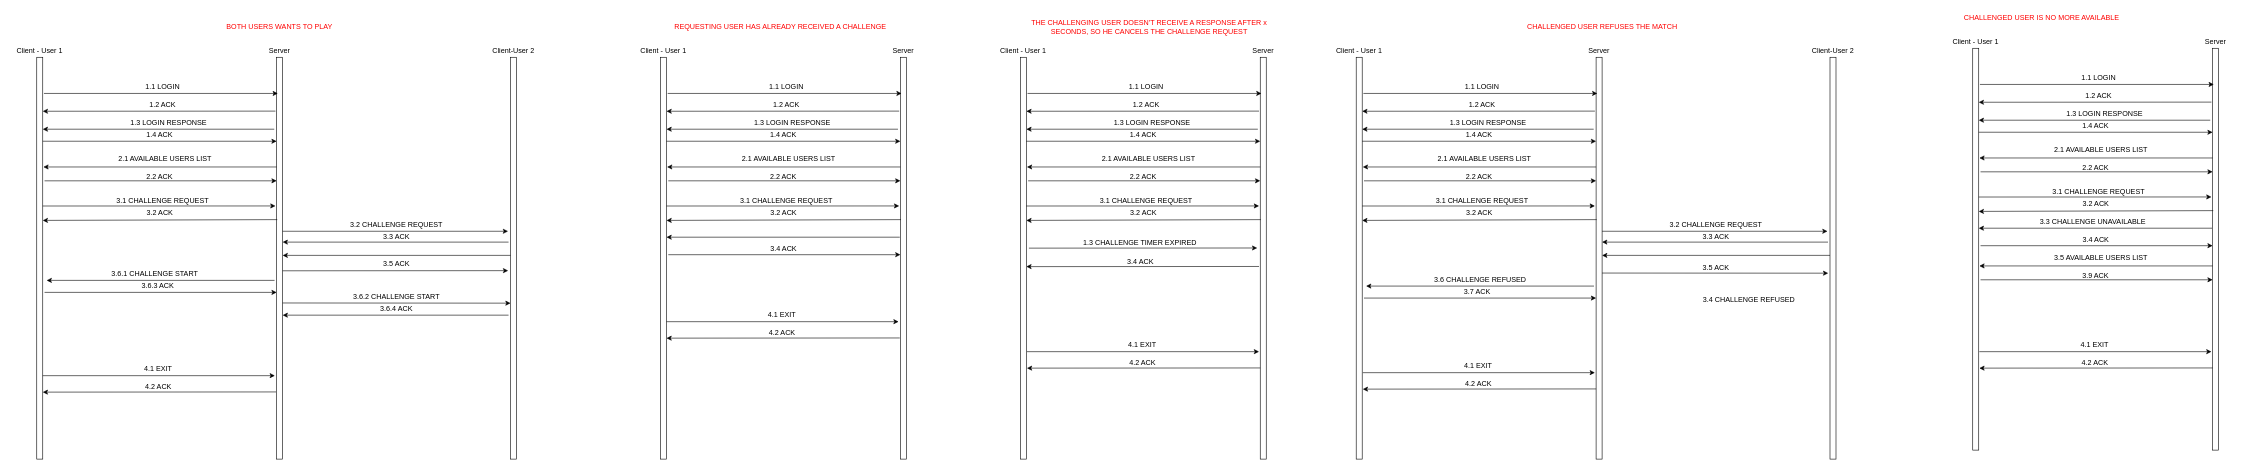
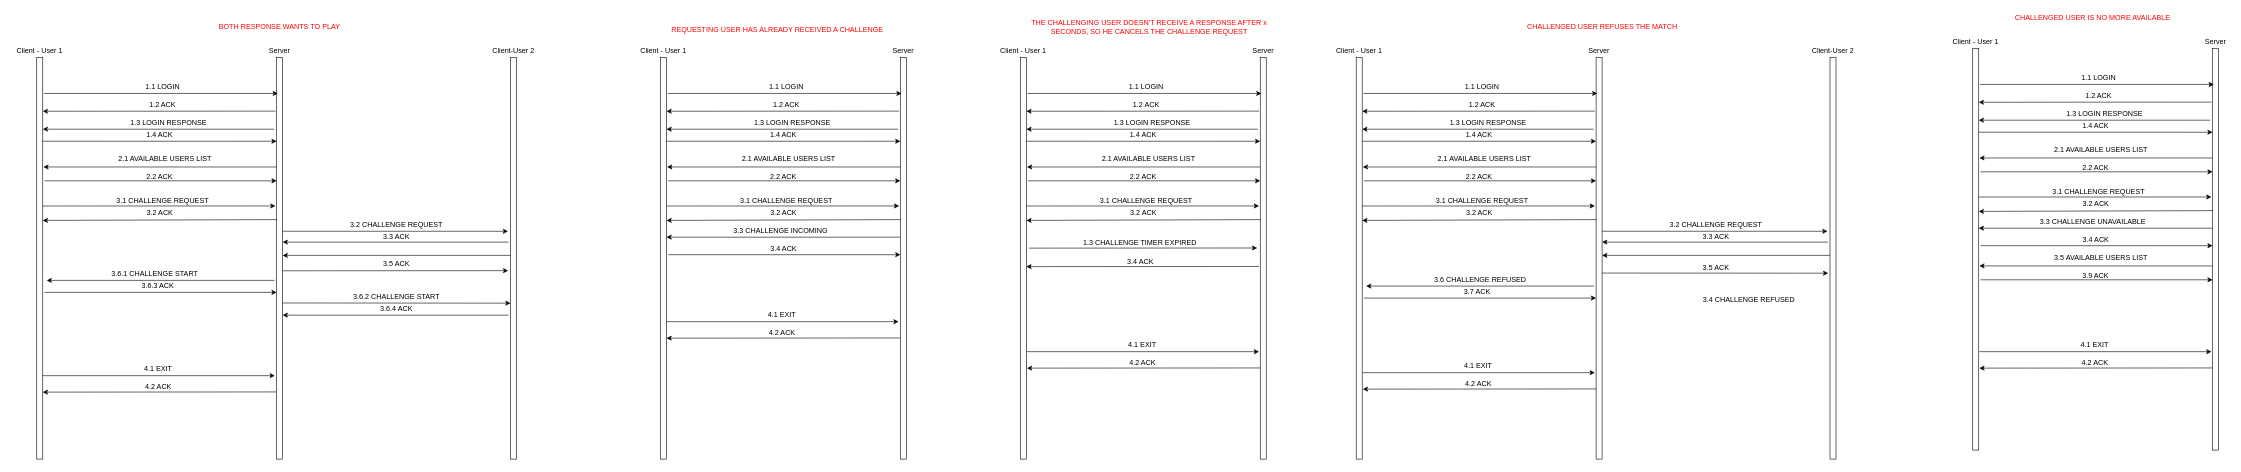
(2042, 18) -> (2093, 18)
(279, 27) -> (279, 27)
(780, 27) -> (777, 30)
none -> (780, 231)
